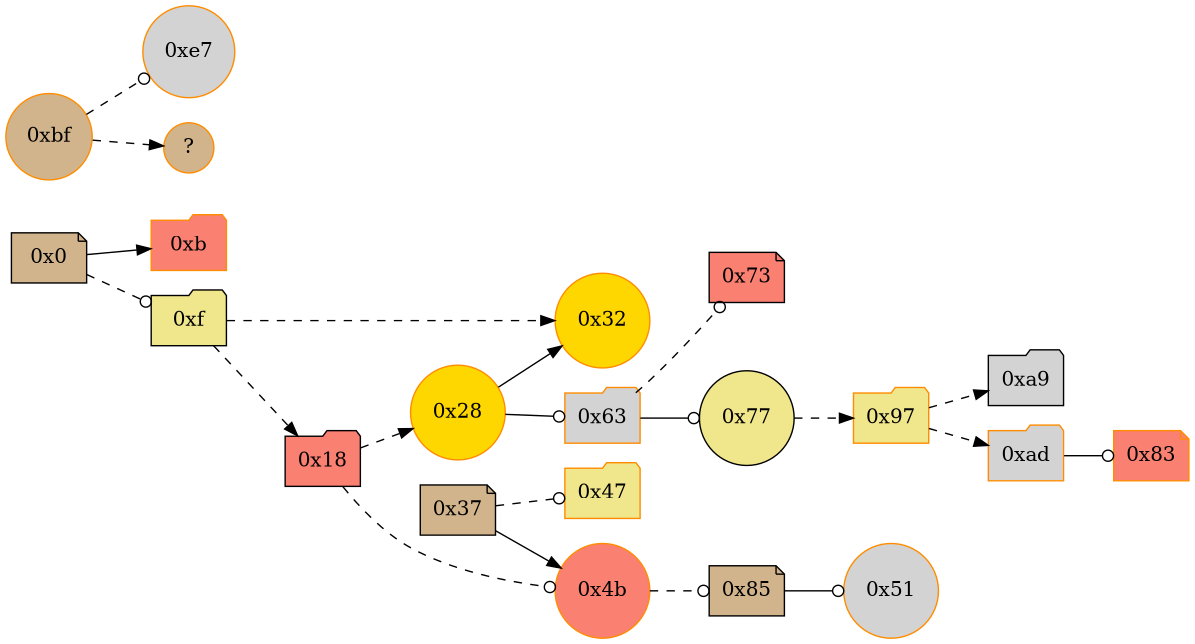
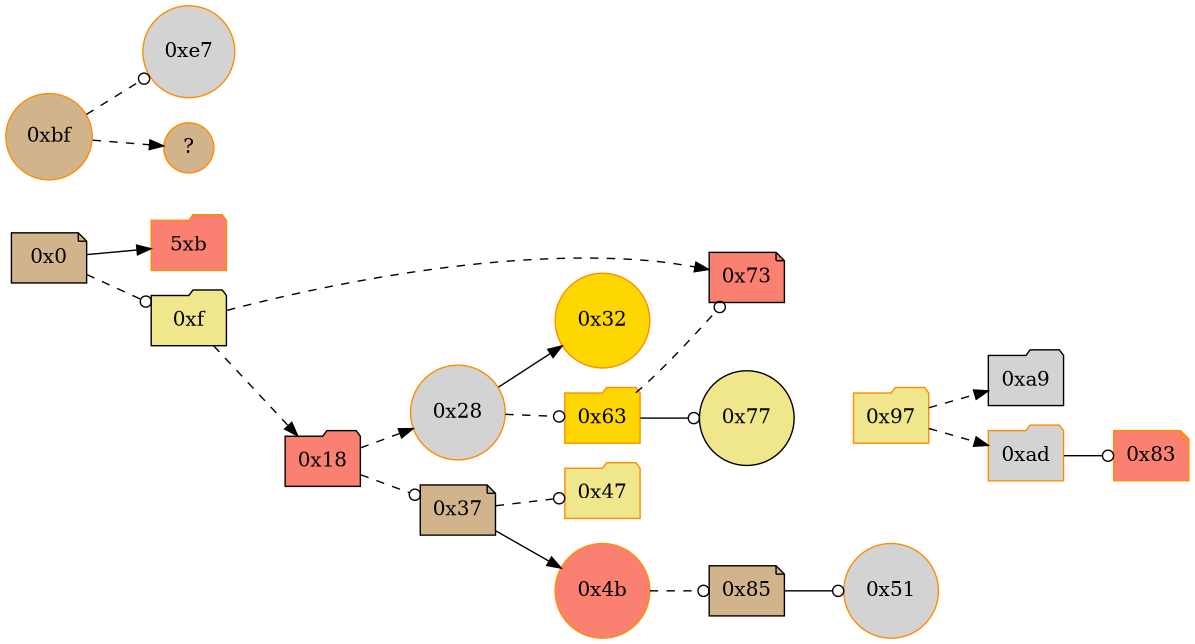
(189, 245) -> (189, 245)
(384, 321) -> (459, 266)
(458, 413) -> (458, 413)
(529, 415) -> (529, 415)
(602, 418) -> (602, 418)
(817, 418) -> none
(432, 558) -> (385, 484)
